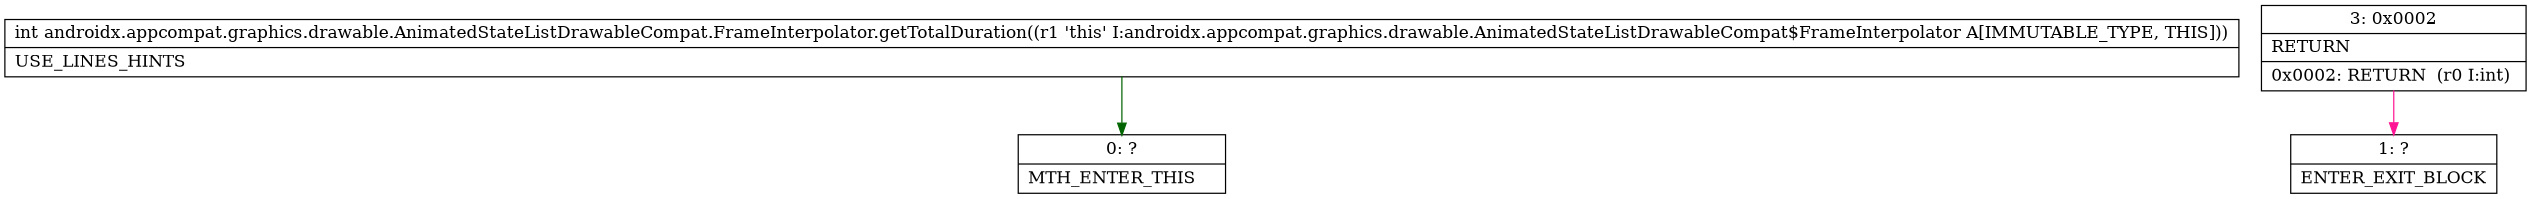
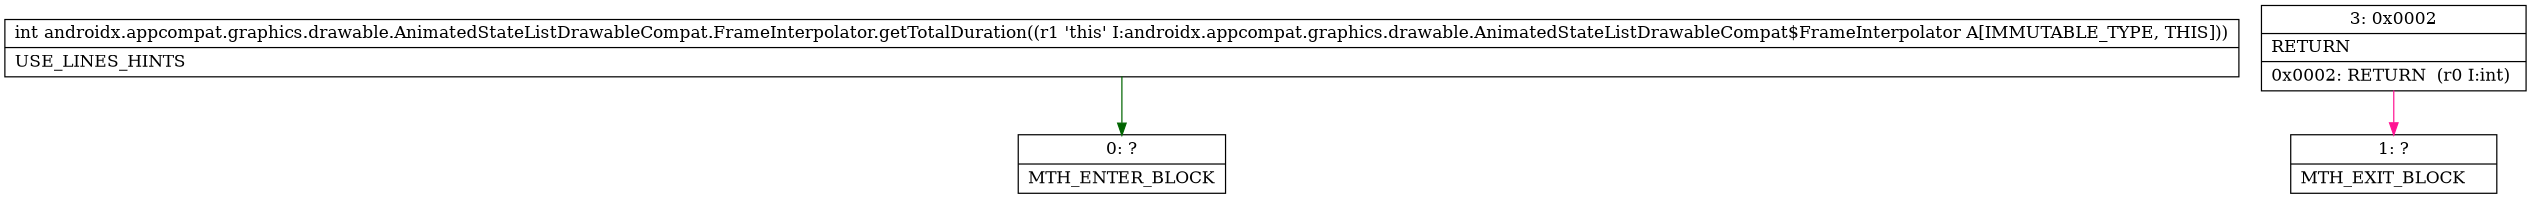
(1112, 178) -> (1122, 178)
(2394, 178) -> (2383, 178)
